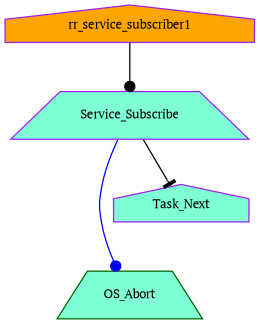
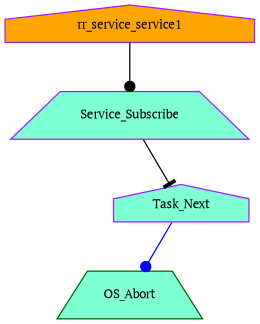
(130, 26) -> (130, 26)
(100, 200) -> (160, 242)
